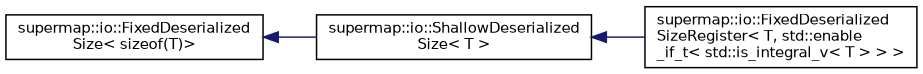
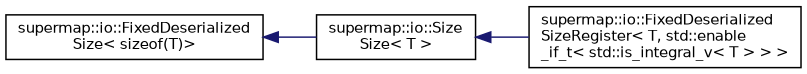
(454, 37) -> (396, 37)
